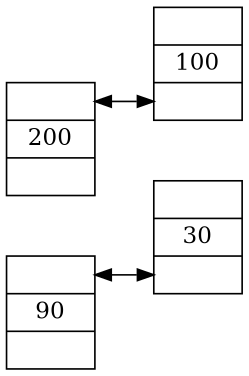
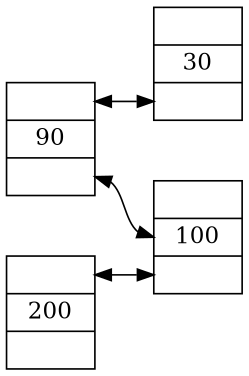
none -> (124, 207)
